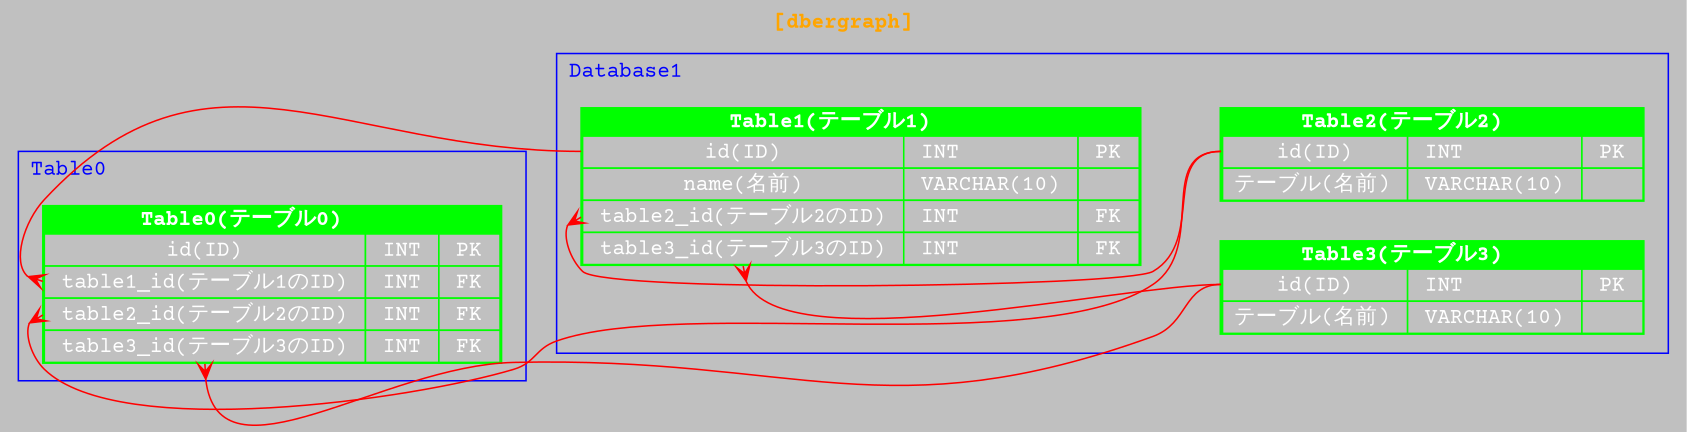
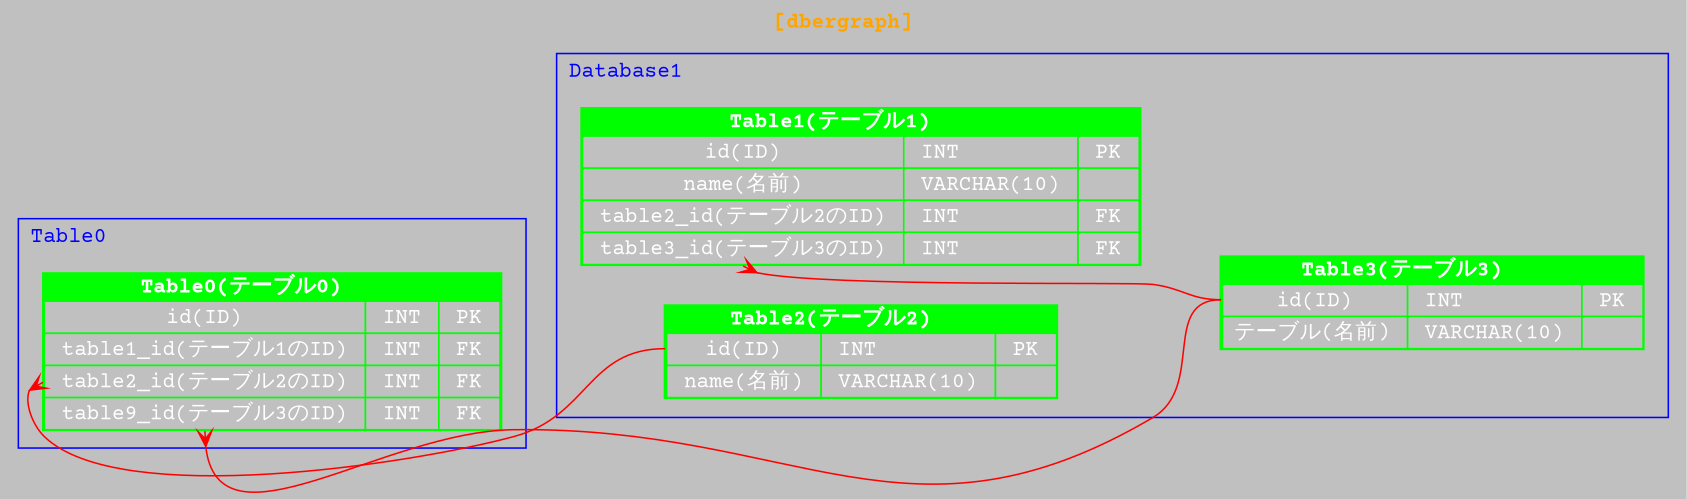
(258, 109) -> none
(1315, 183) -> (744, 381)
(917, 285) -> none
(205, 346) -> (205, 413)
